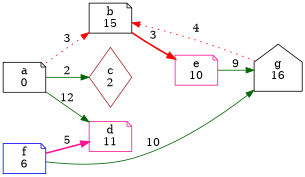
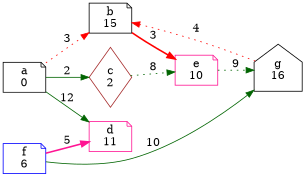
(232, 70) -> (232, 70)
none -> (149, 74)
